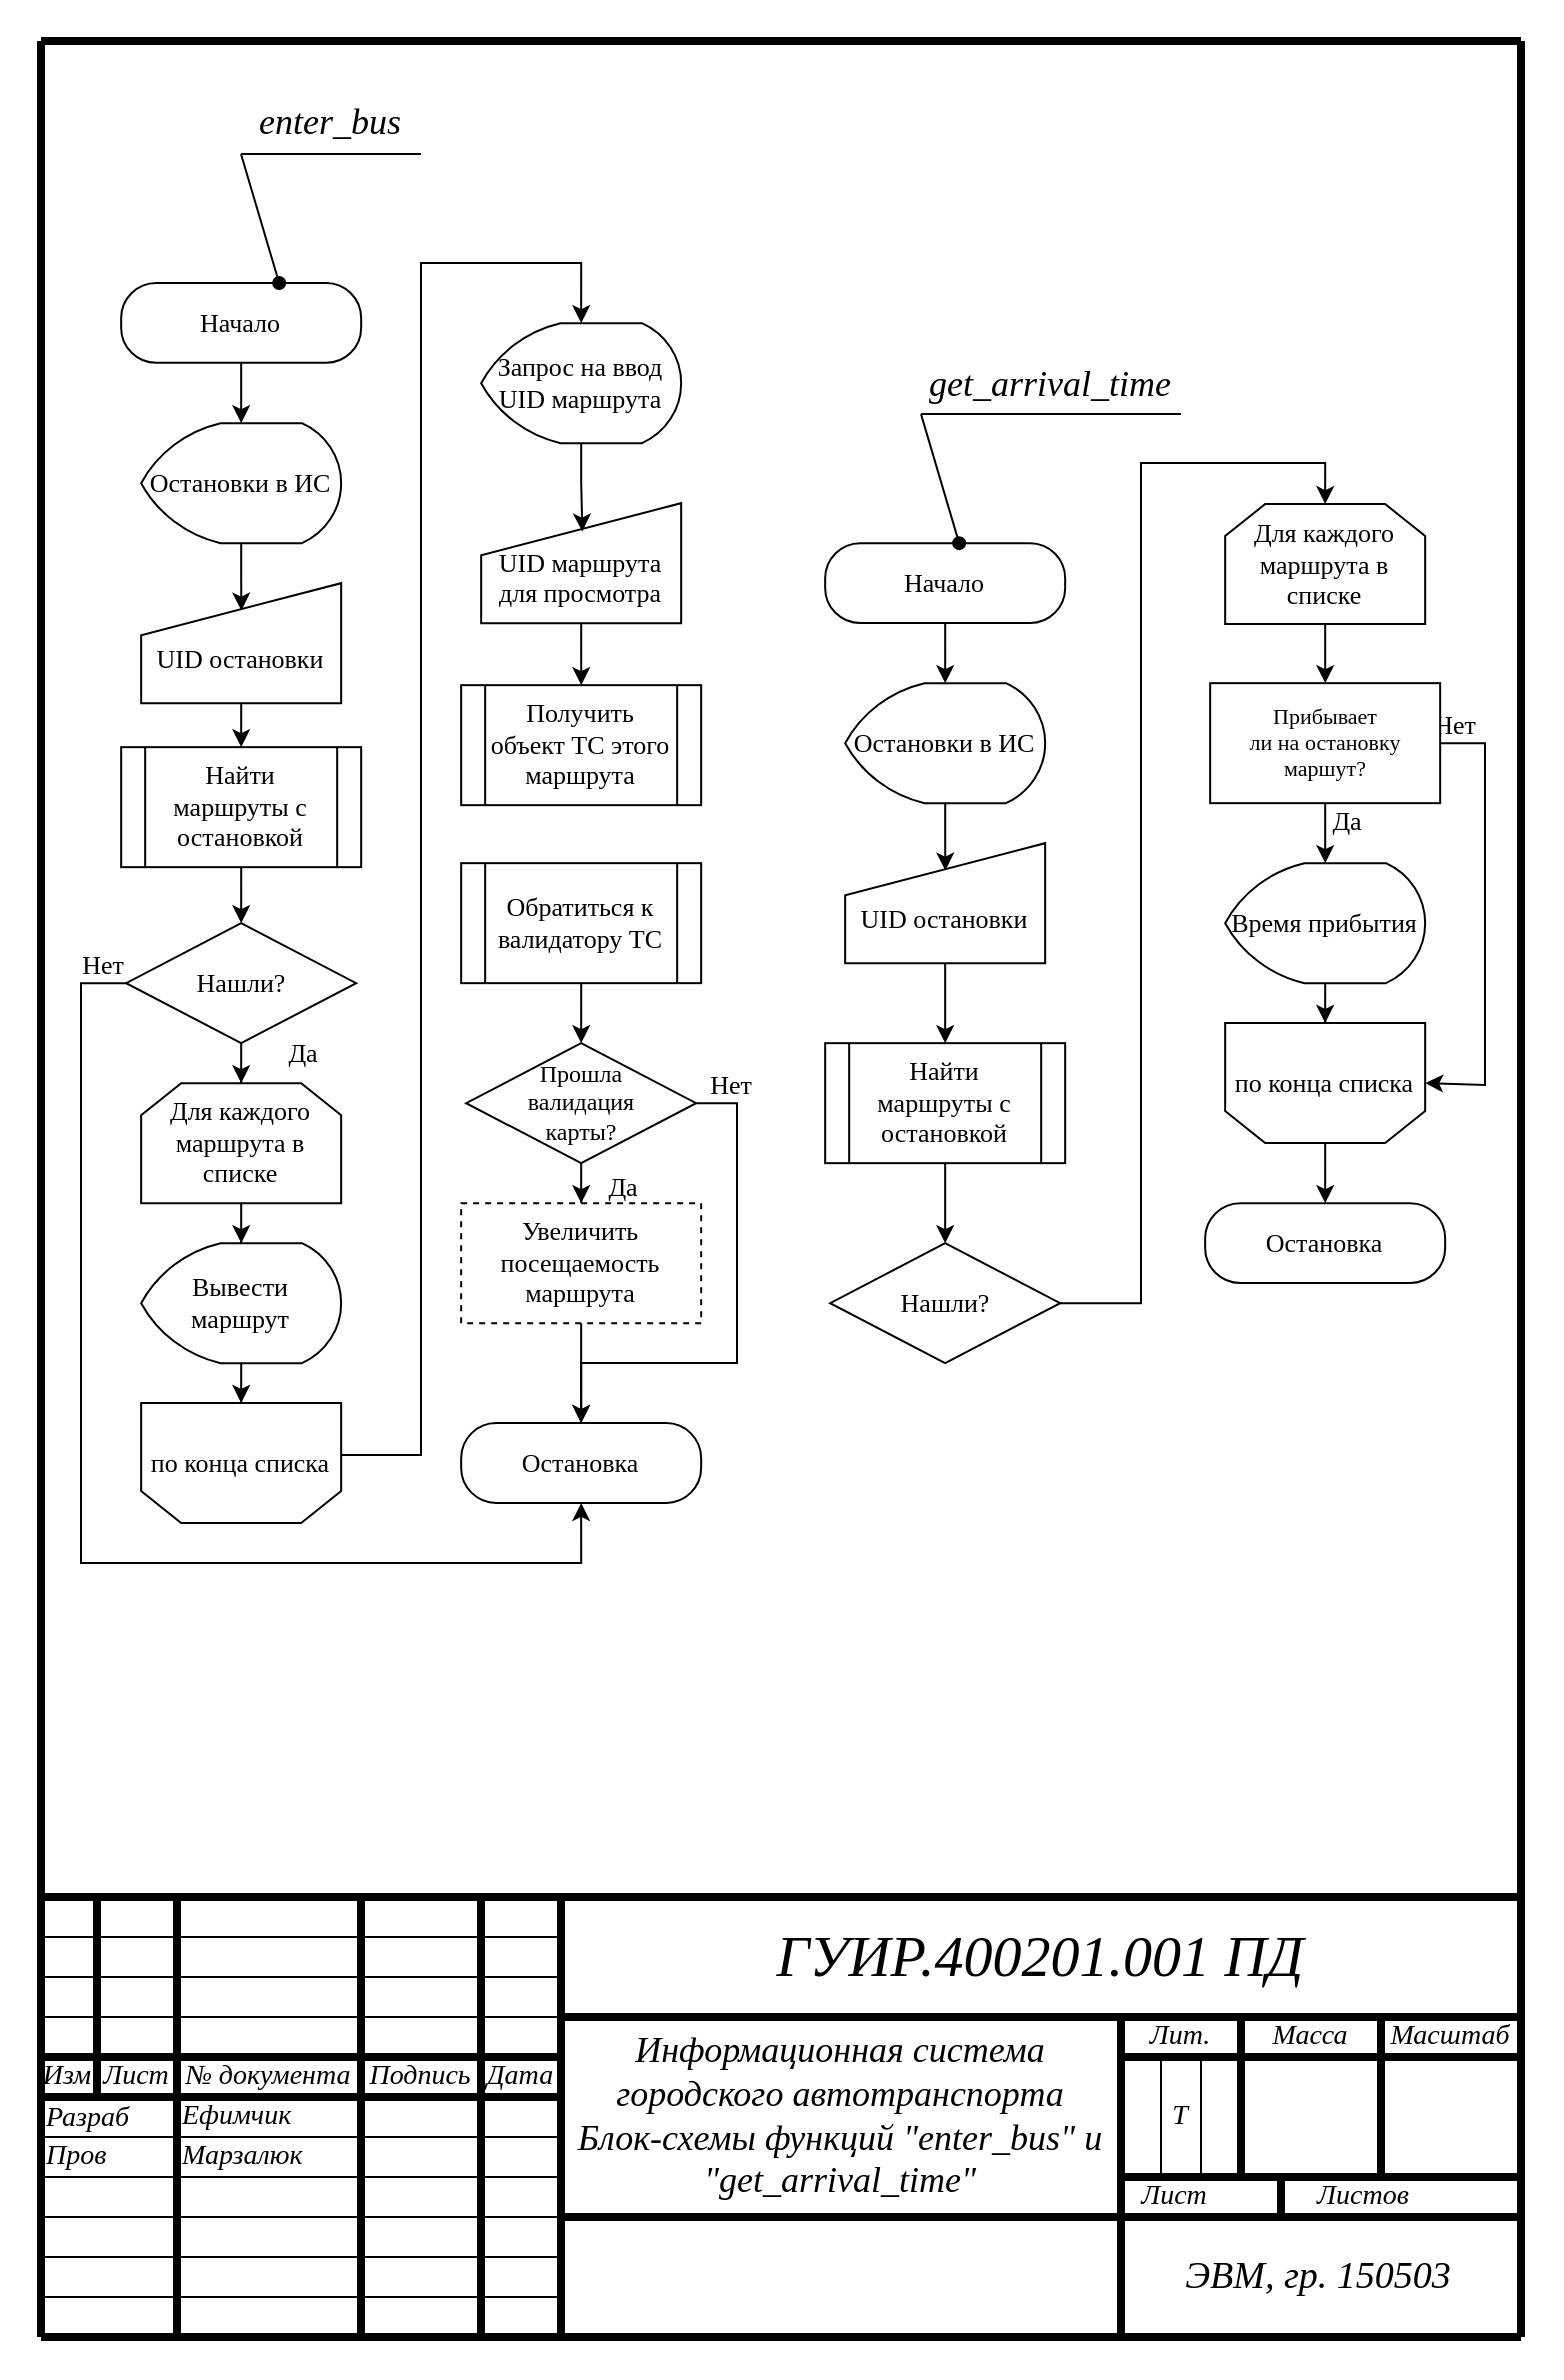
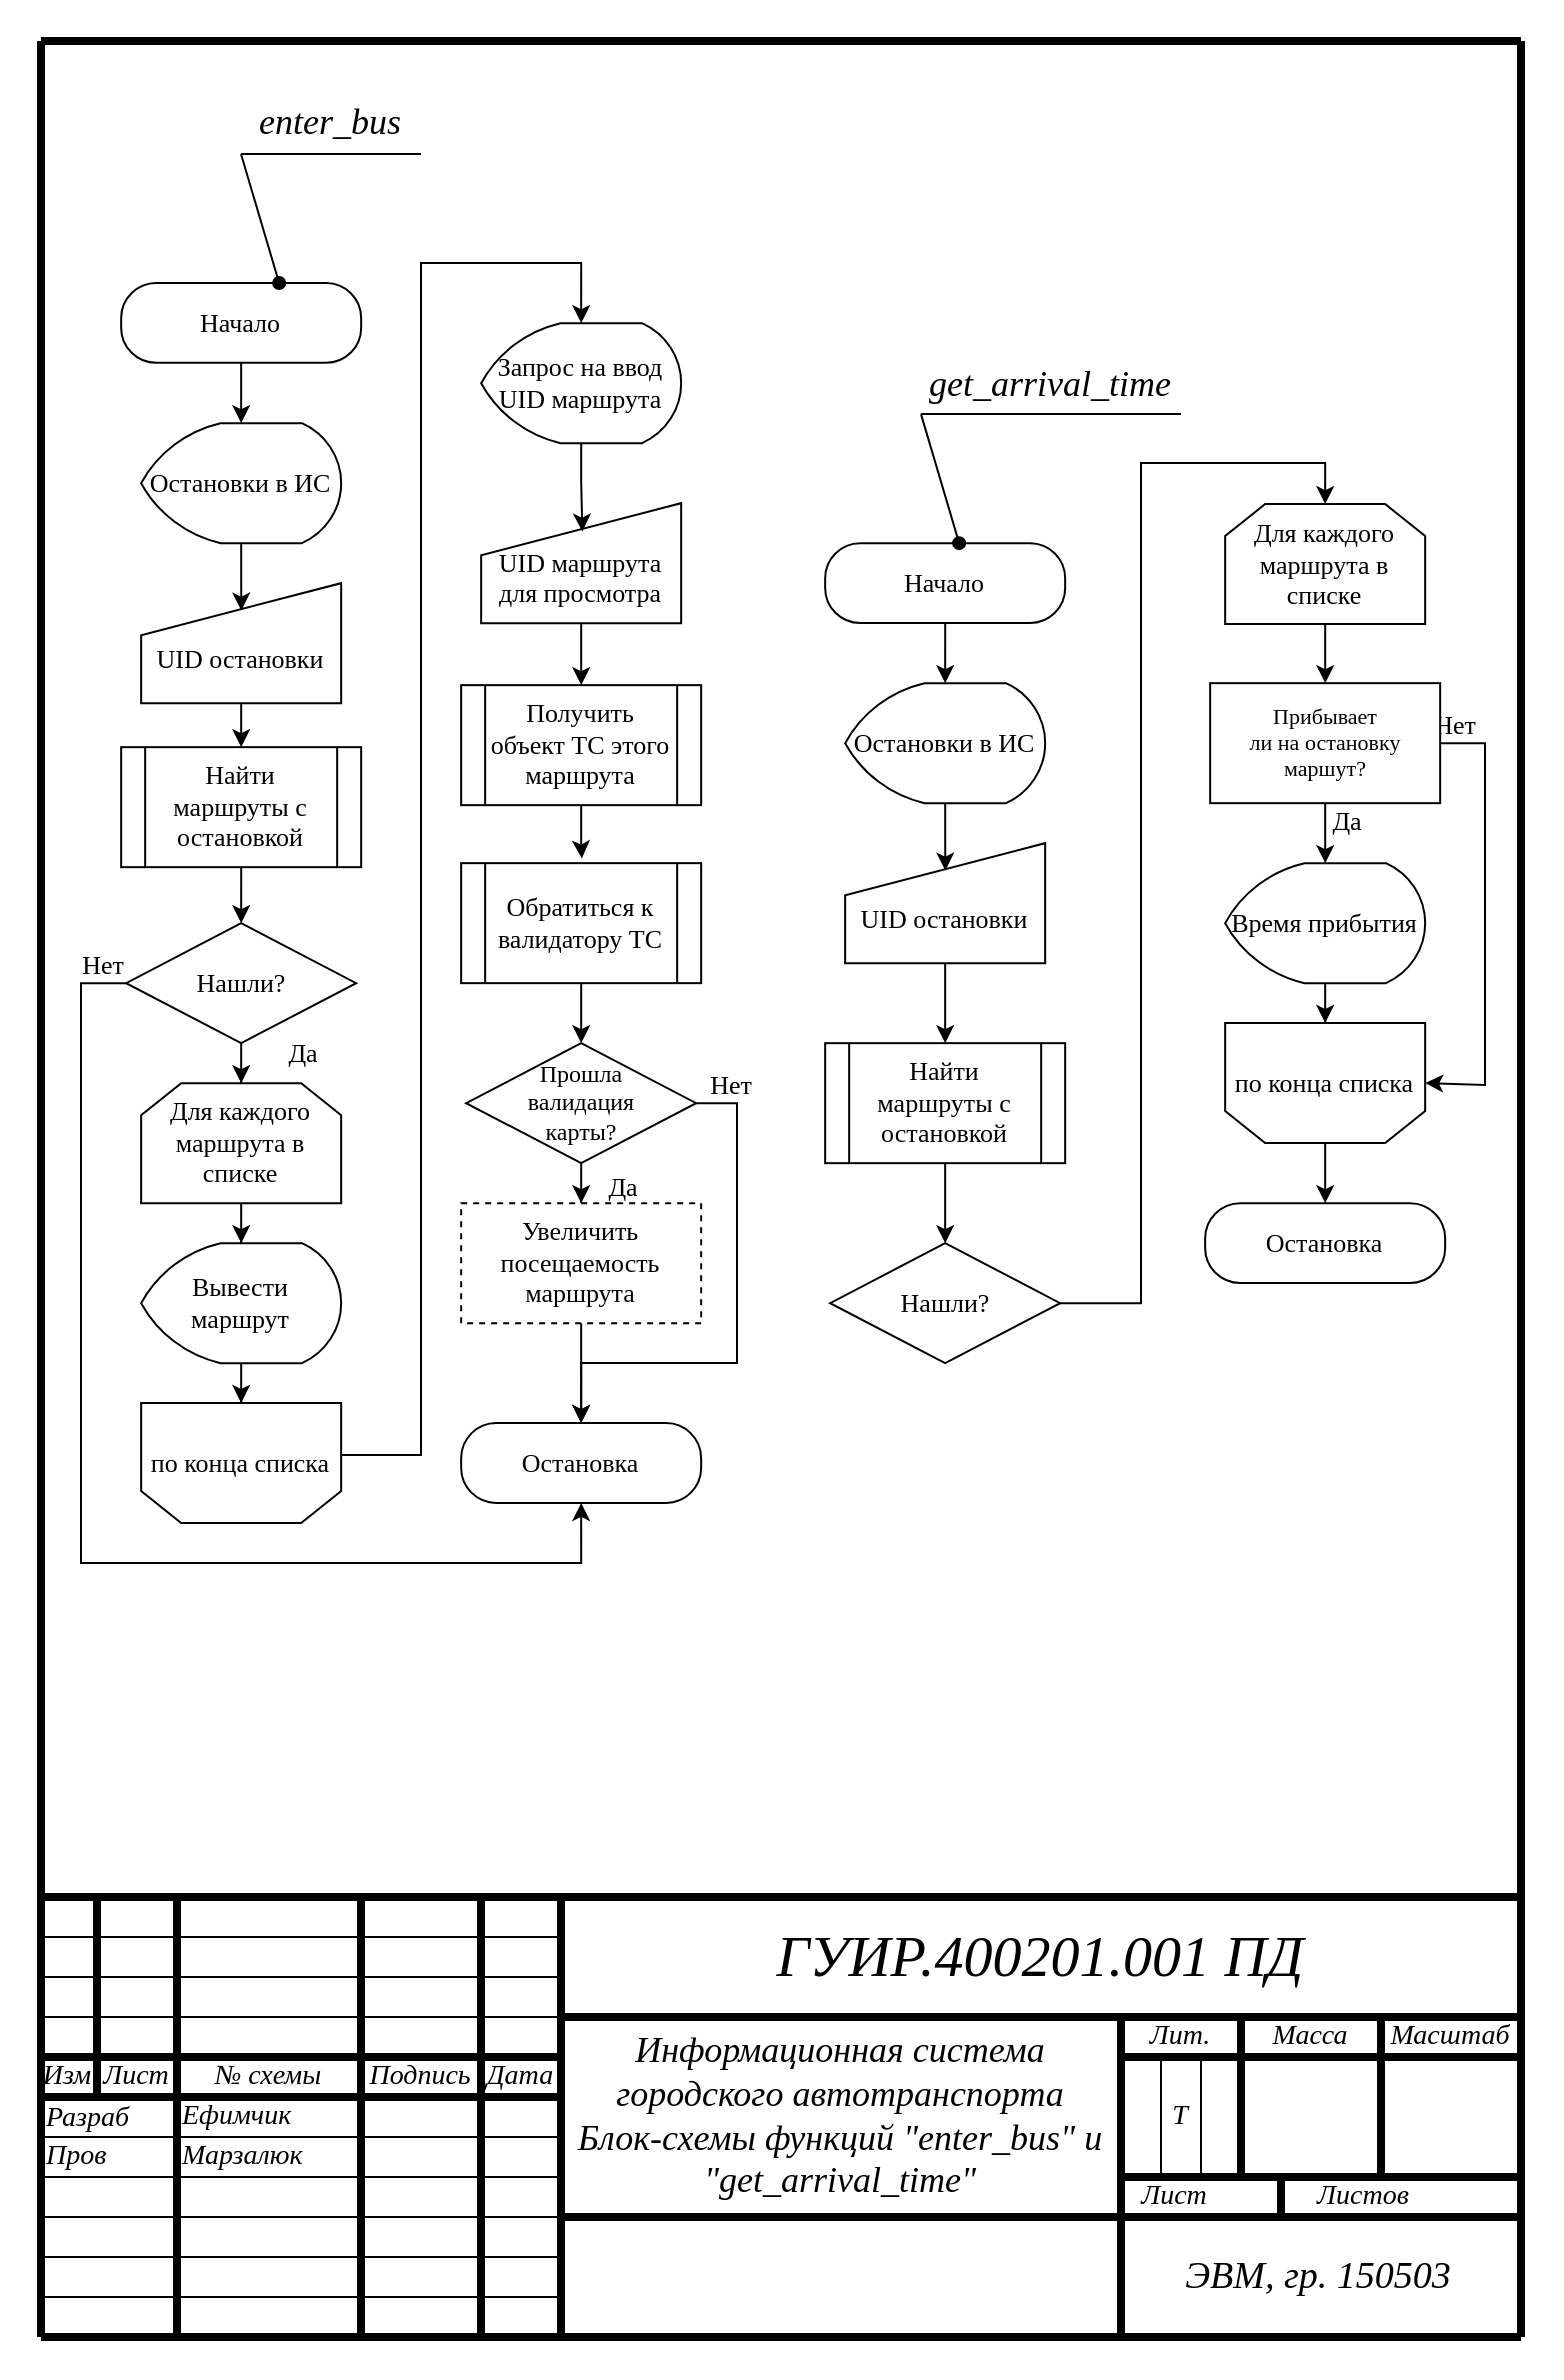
none -> (581, 825)
(269, 2077) -> (269, 2077)
